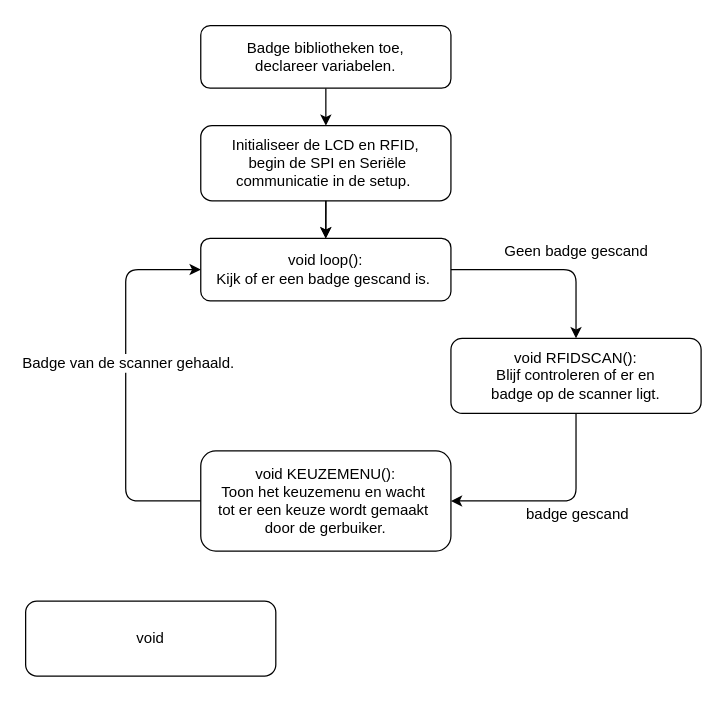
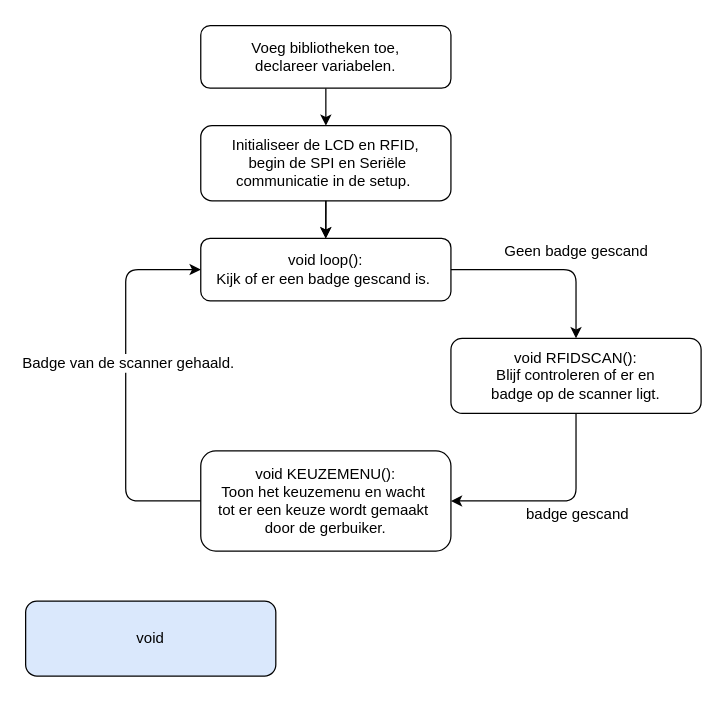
(326, 57) -> (326, 57)
(151, 638) -> (151, 638)
